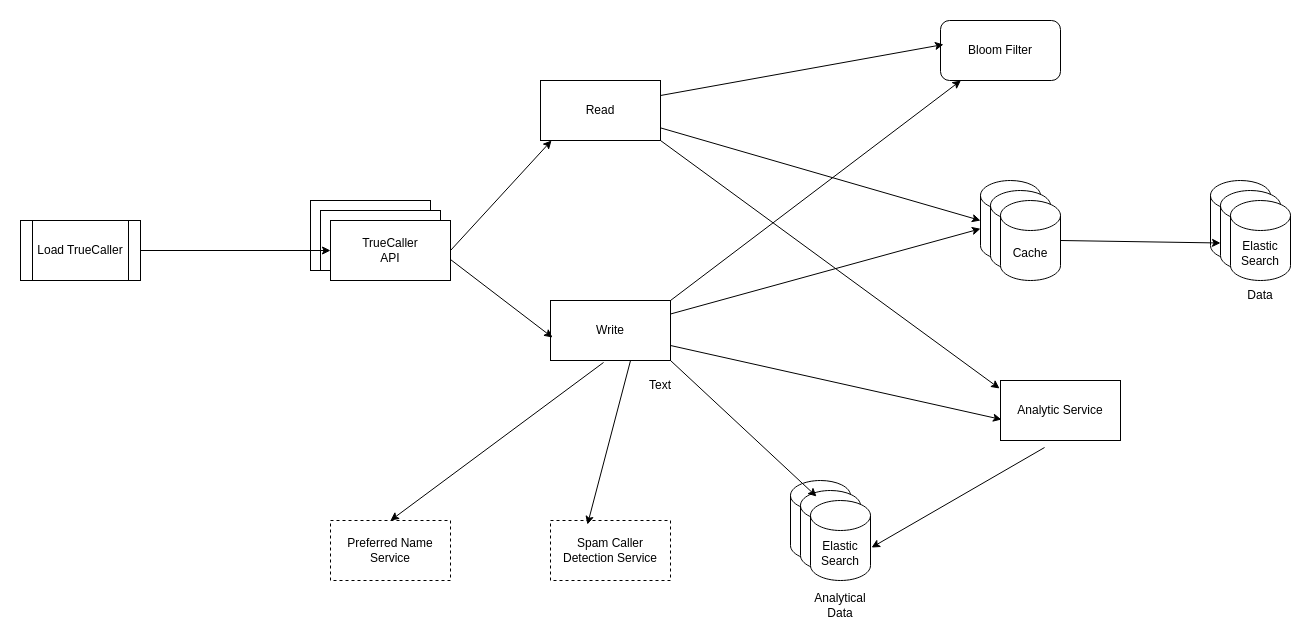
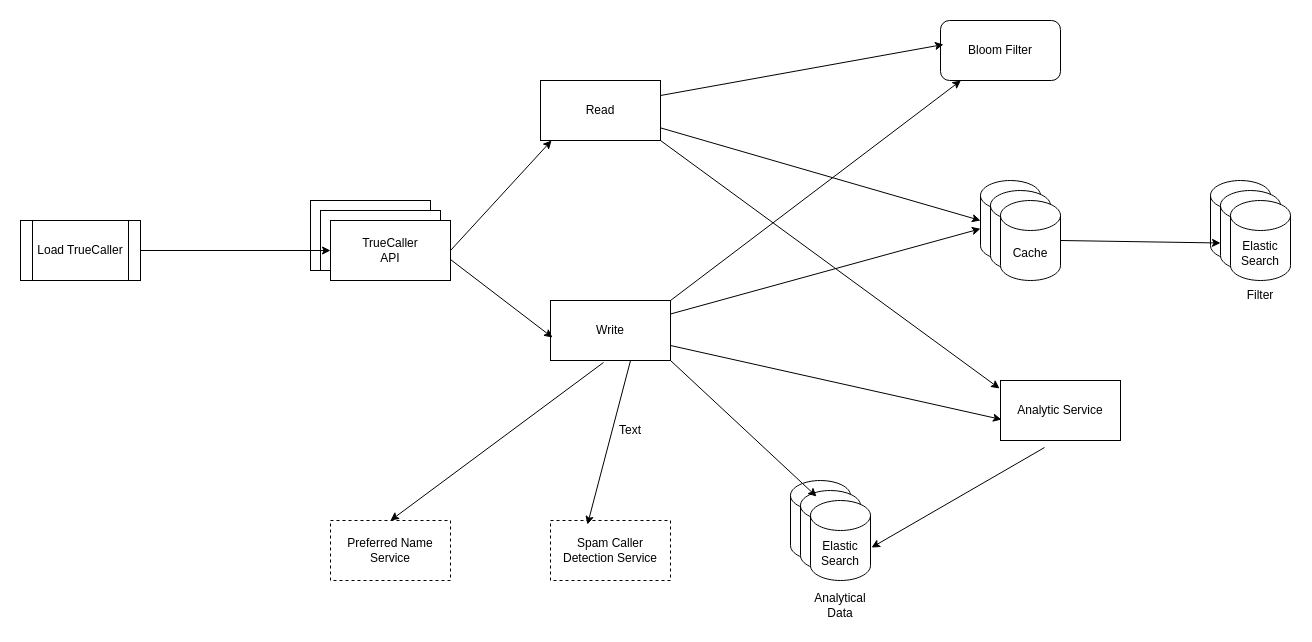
(1261, 296) -> (1261, 296)
(661, 386) -> (631, 431)
